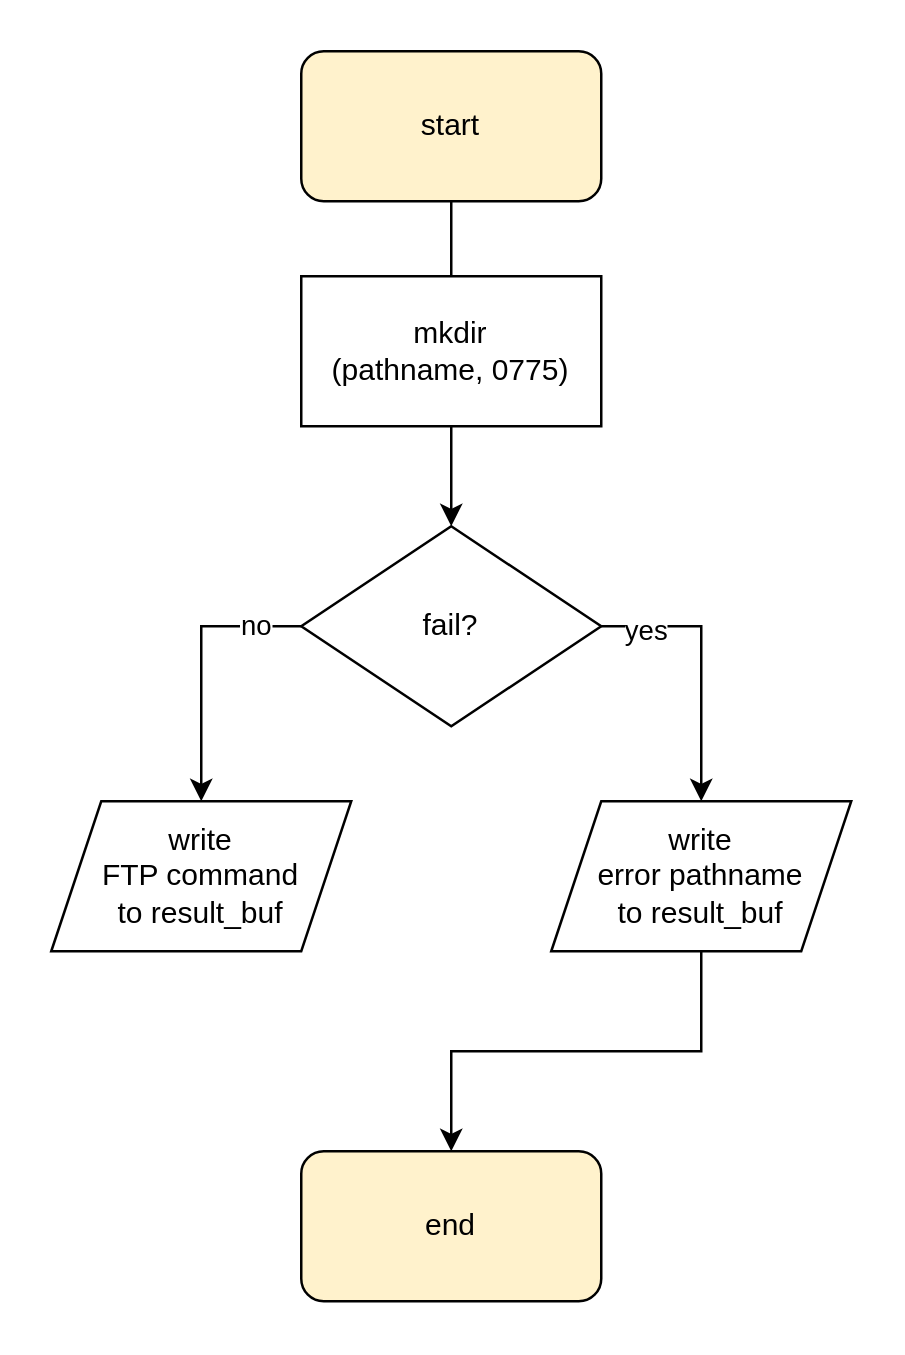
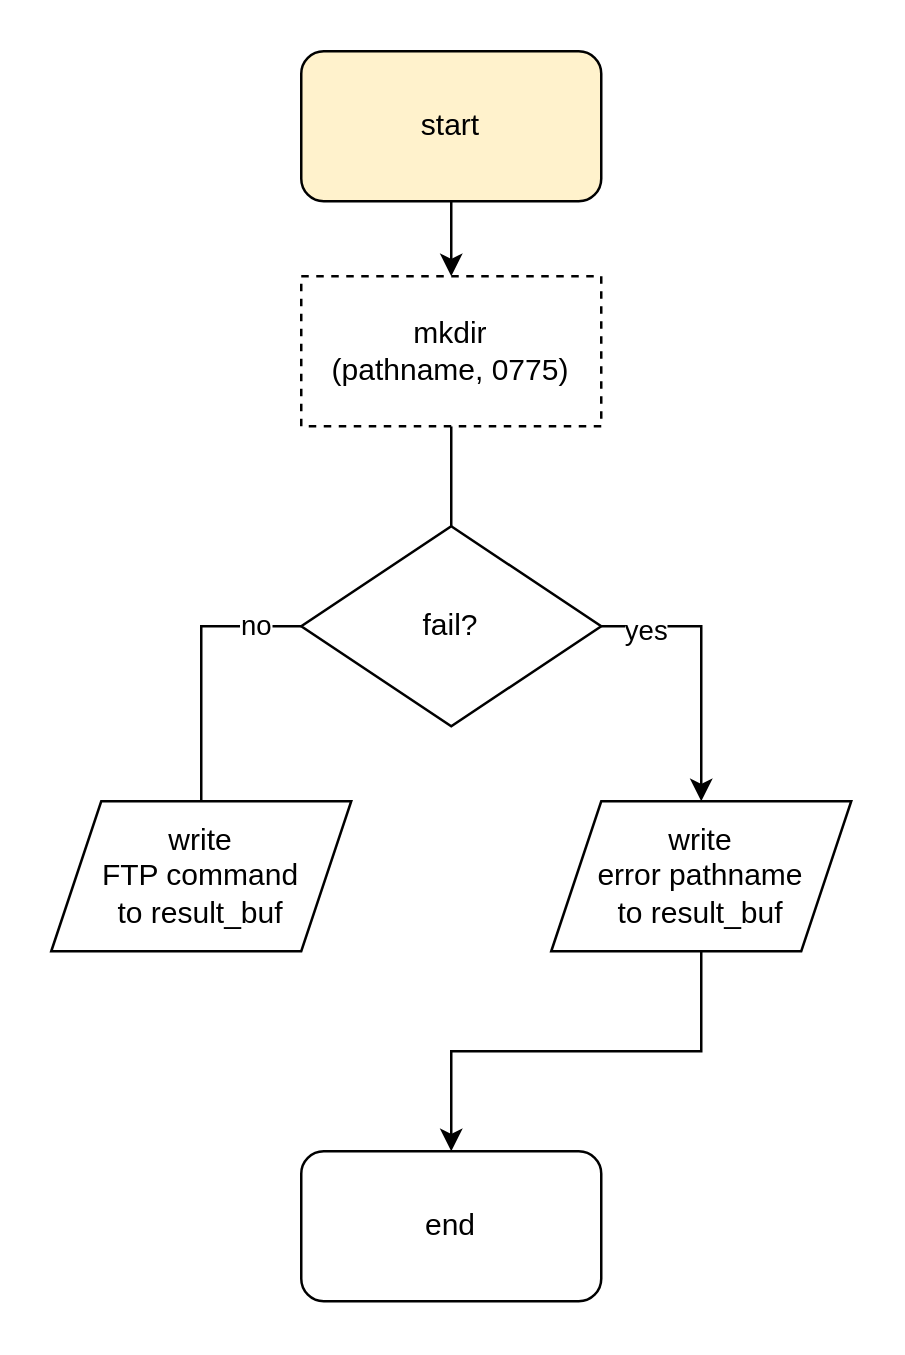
(451, 266) -> (451, 258)
(451, 351) -> (451, 351)
(451, 508) -> (451, 515)
(201, 783) -> (201, 790)
(451, 1226) -> (451, 1226)
